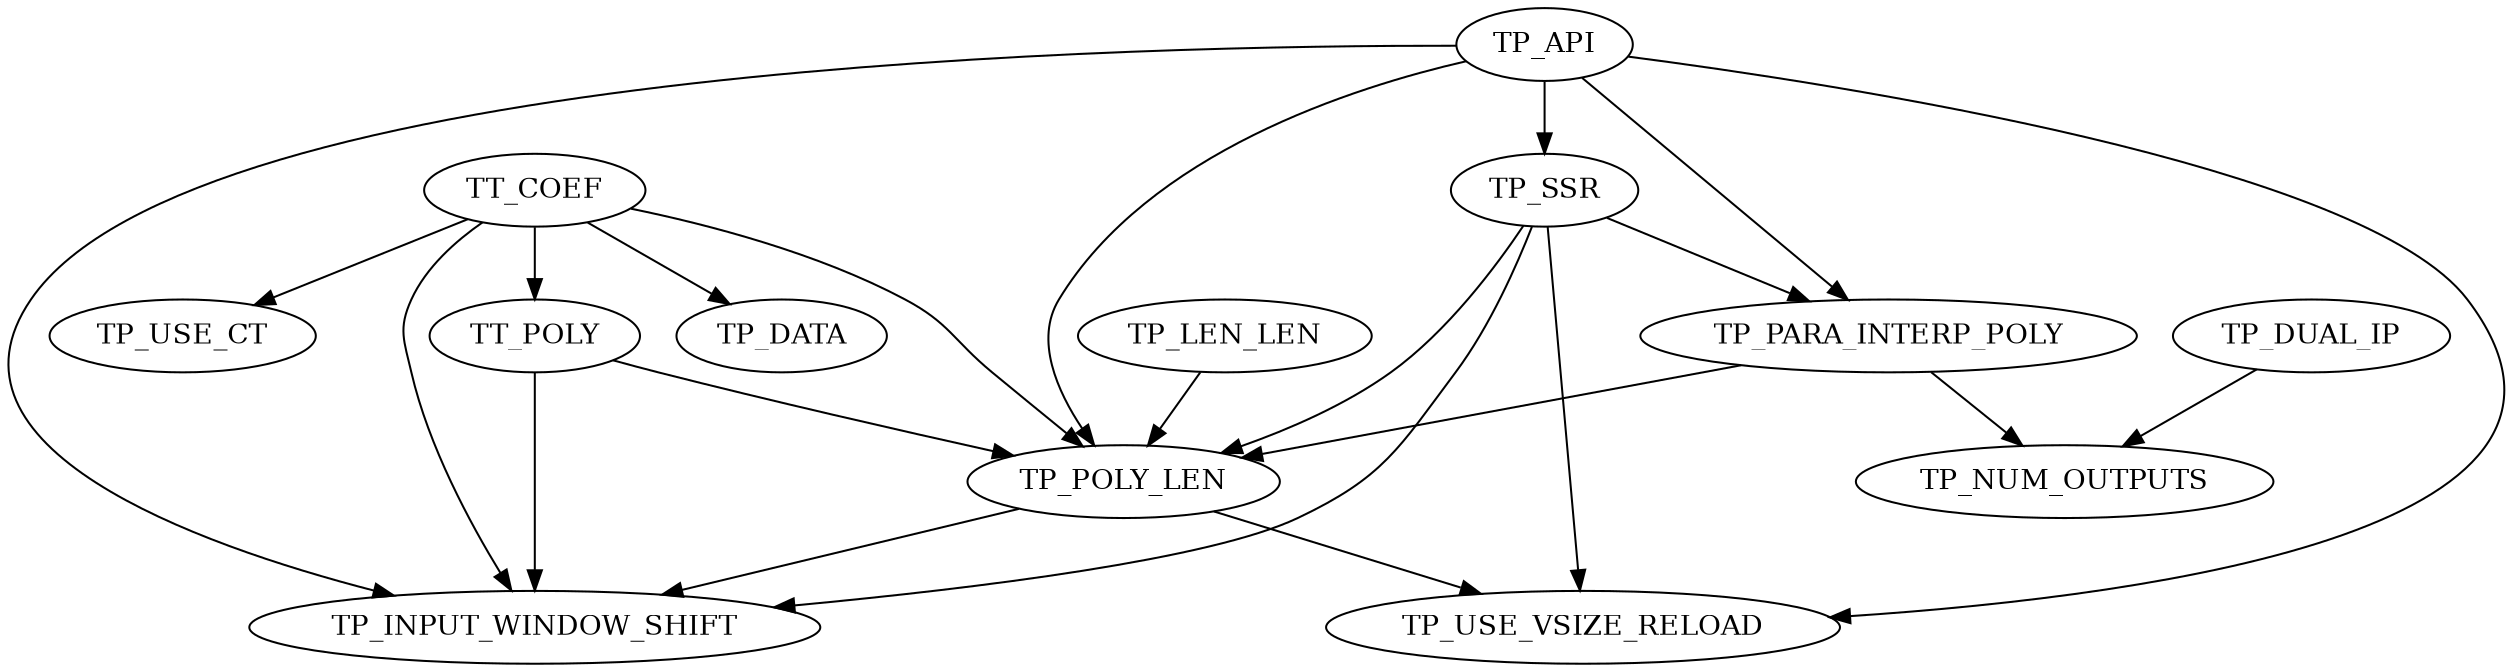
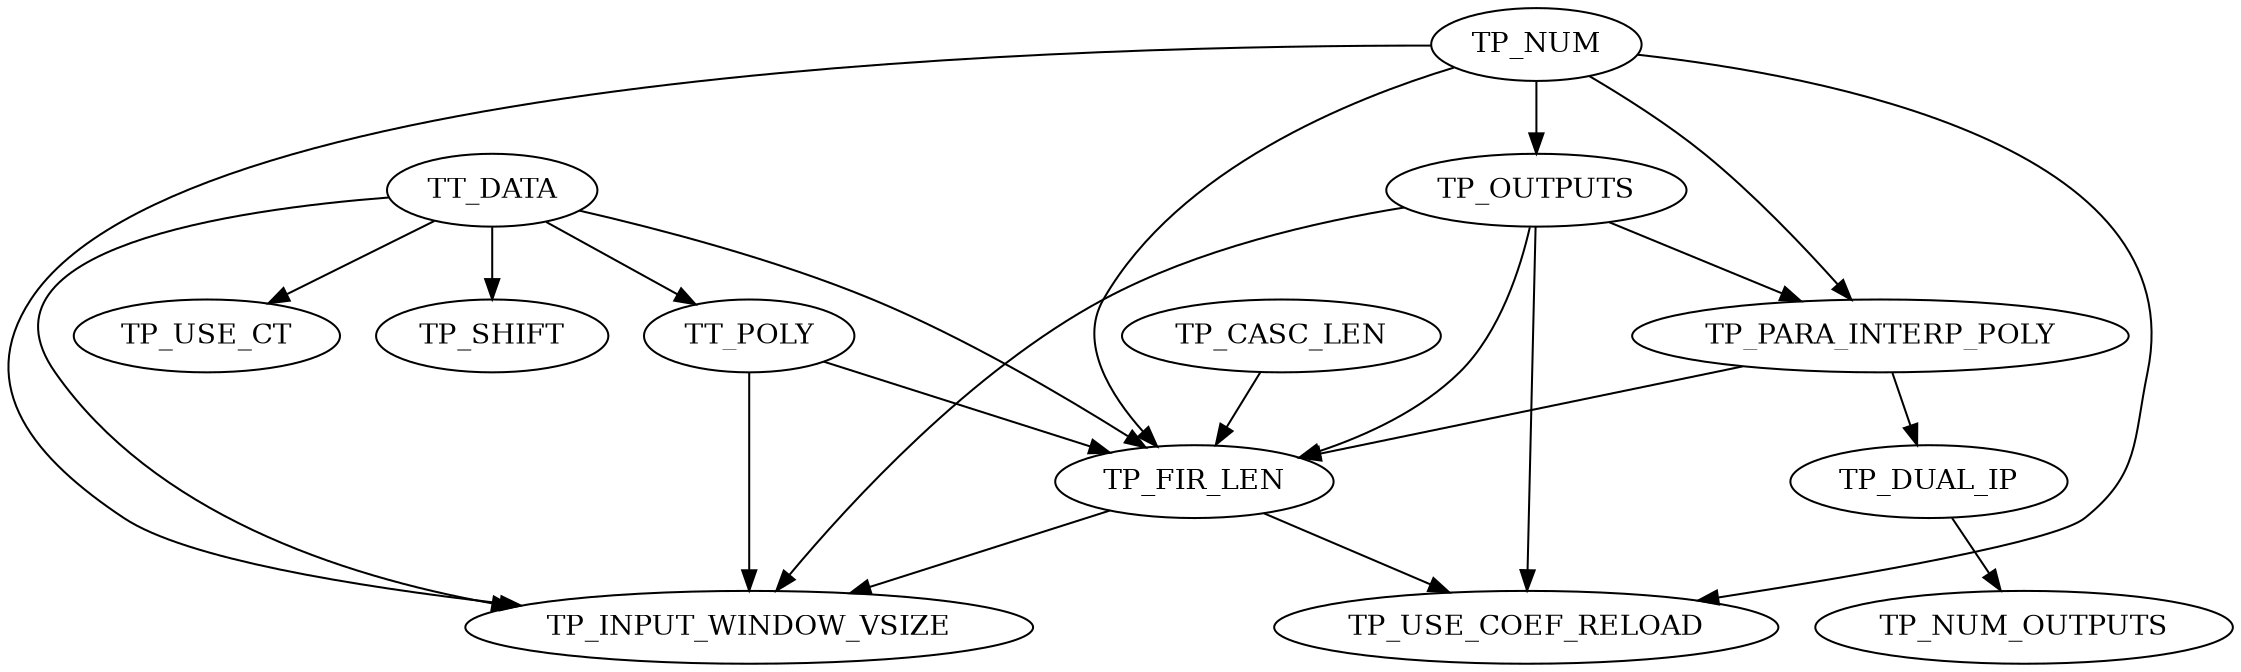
(1545, 45) -> (1536, 45)
(535, 190) -> (492, 190)
(1545, 190) -> (1536, 190)
(782, 336) -> (492, 336)
(1225, 336) -> (1281, 336)
(1969, 402) -> (1901, 399)
(1124, 482) -> (1194, 482)
(535, 627) -> (749, 627)
(1583, 627) -> (1526, 627)
